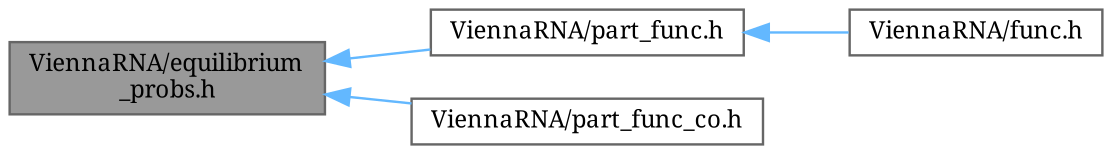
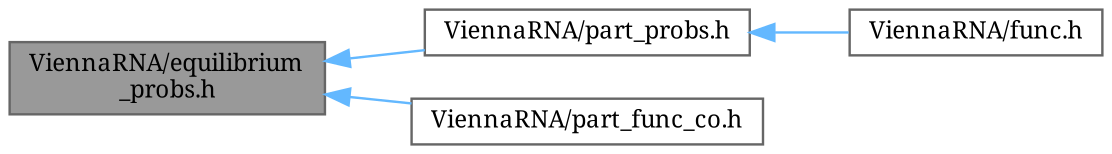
(587, 32) -> (587, 32)
